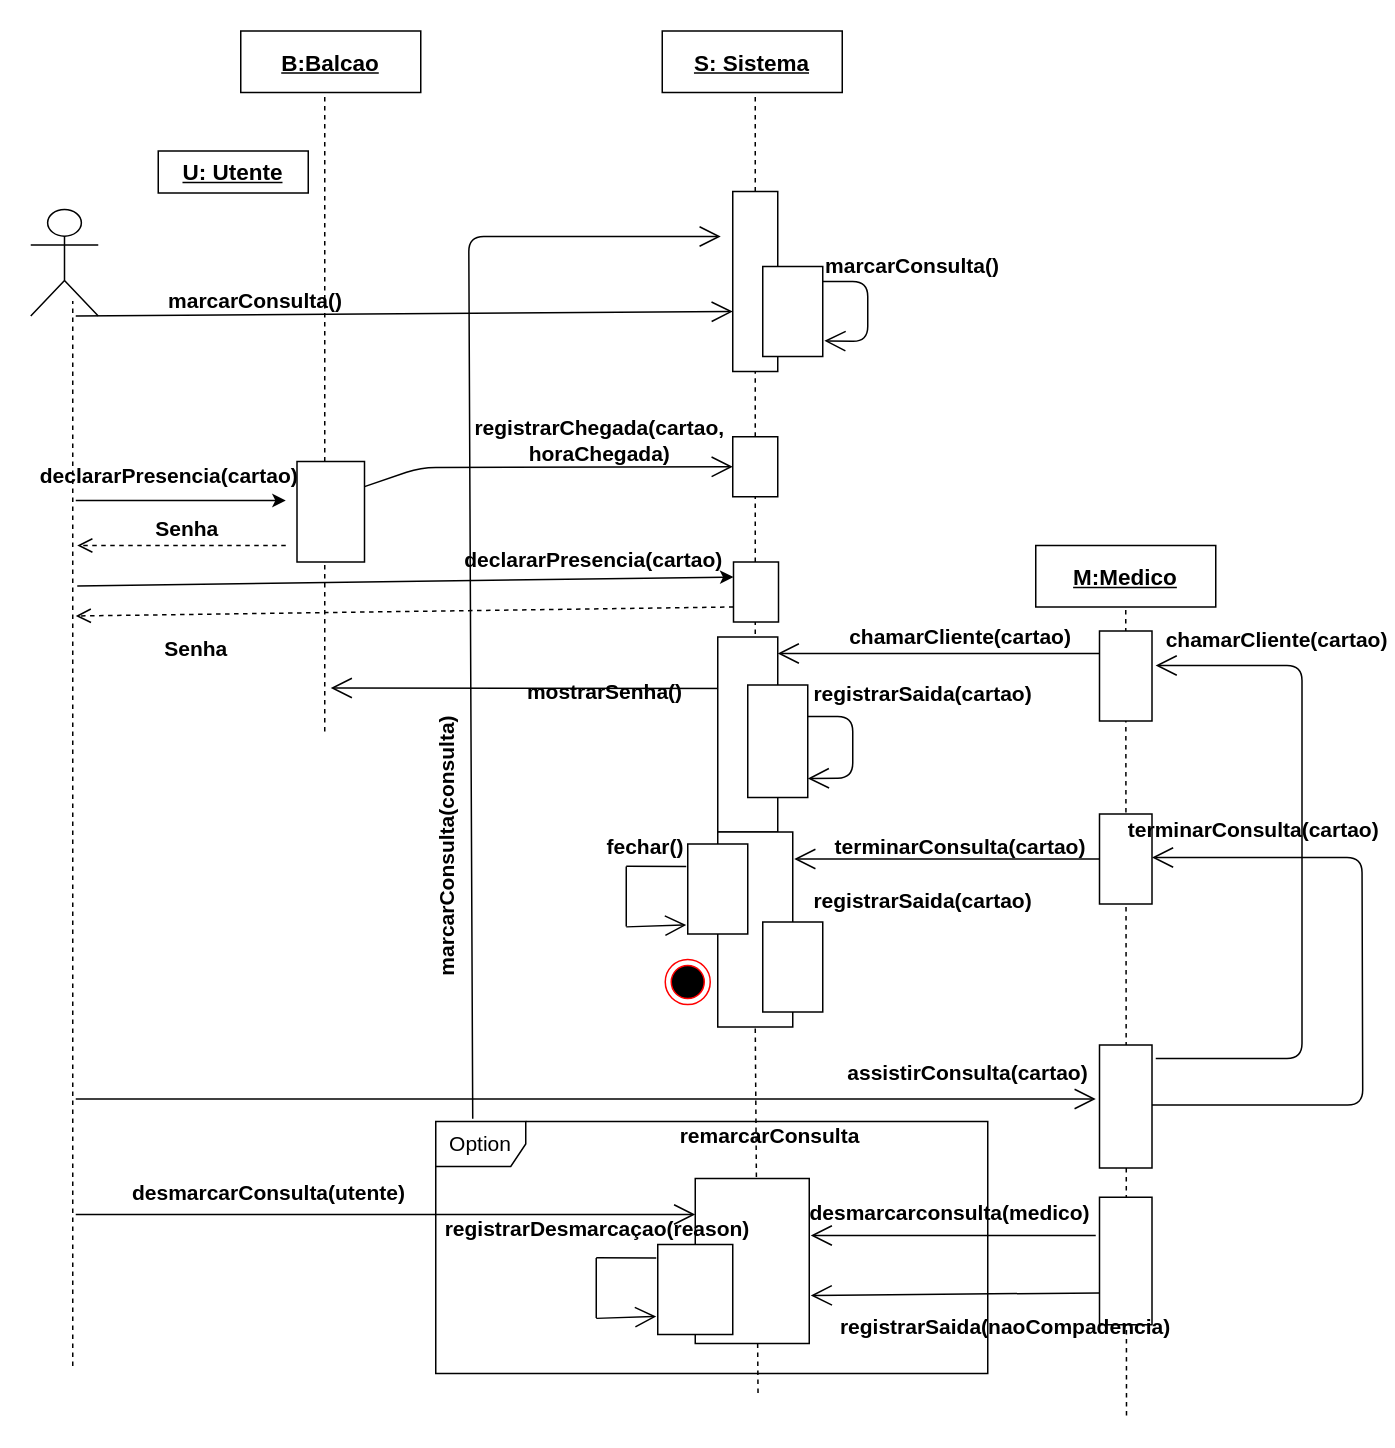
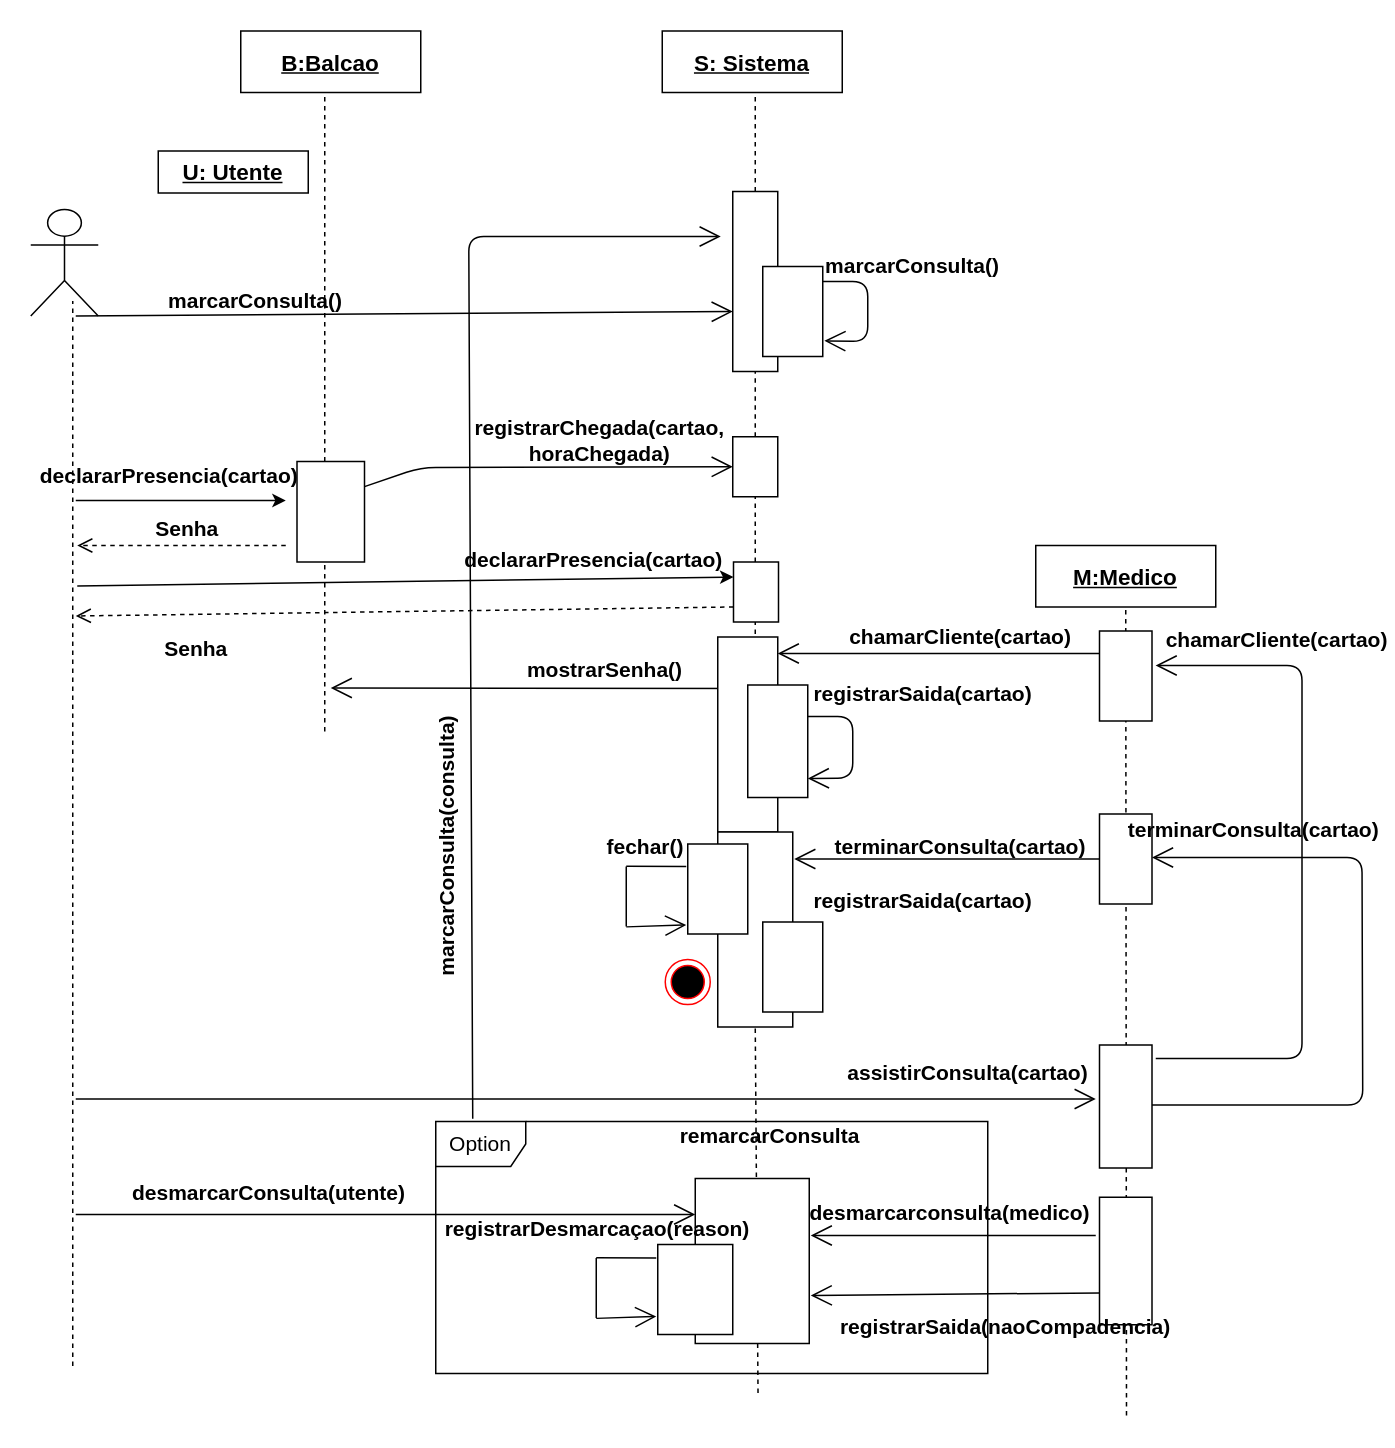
(605, 692) -> (605, 670)
